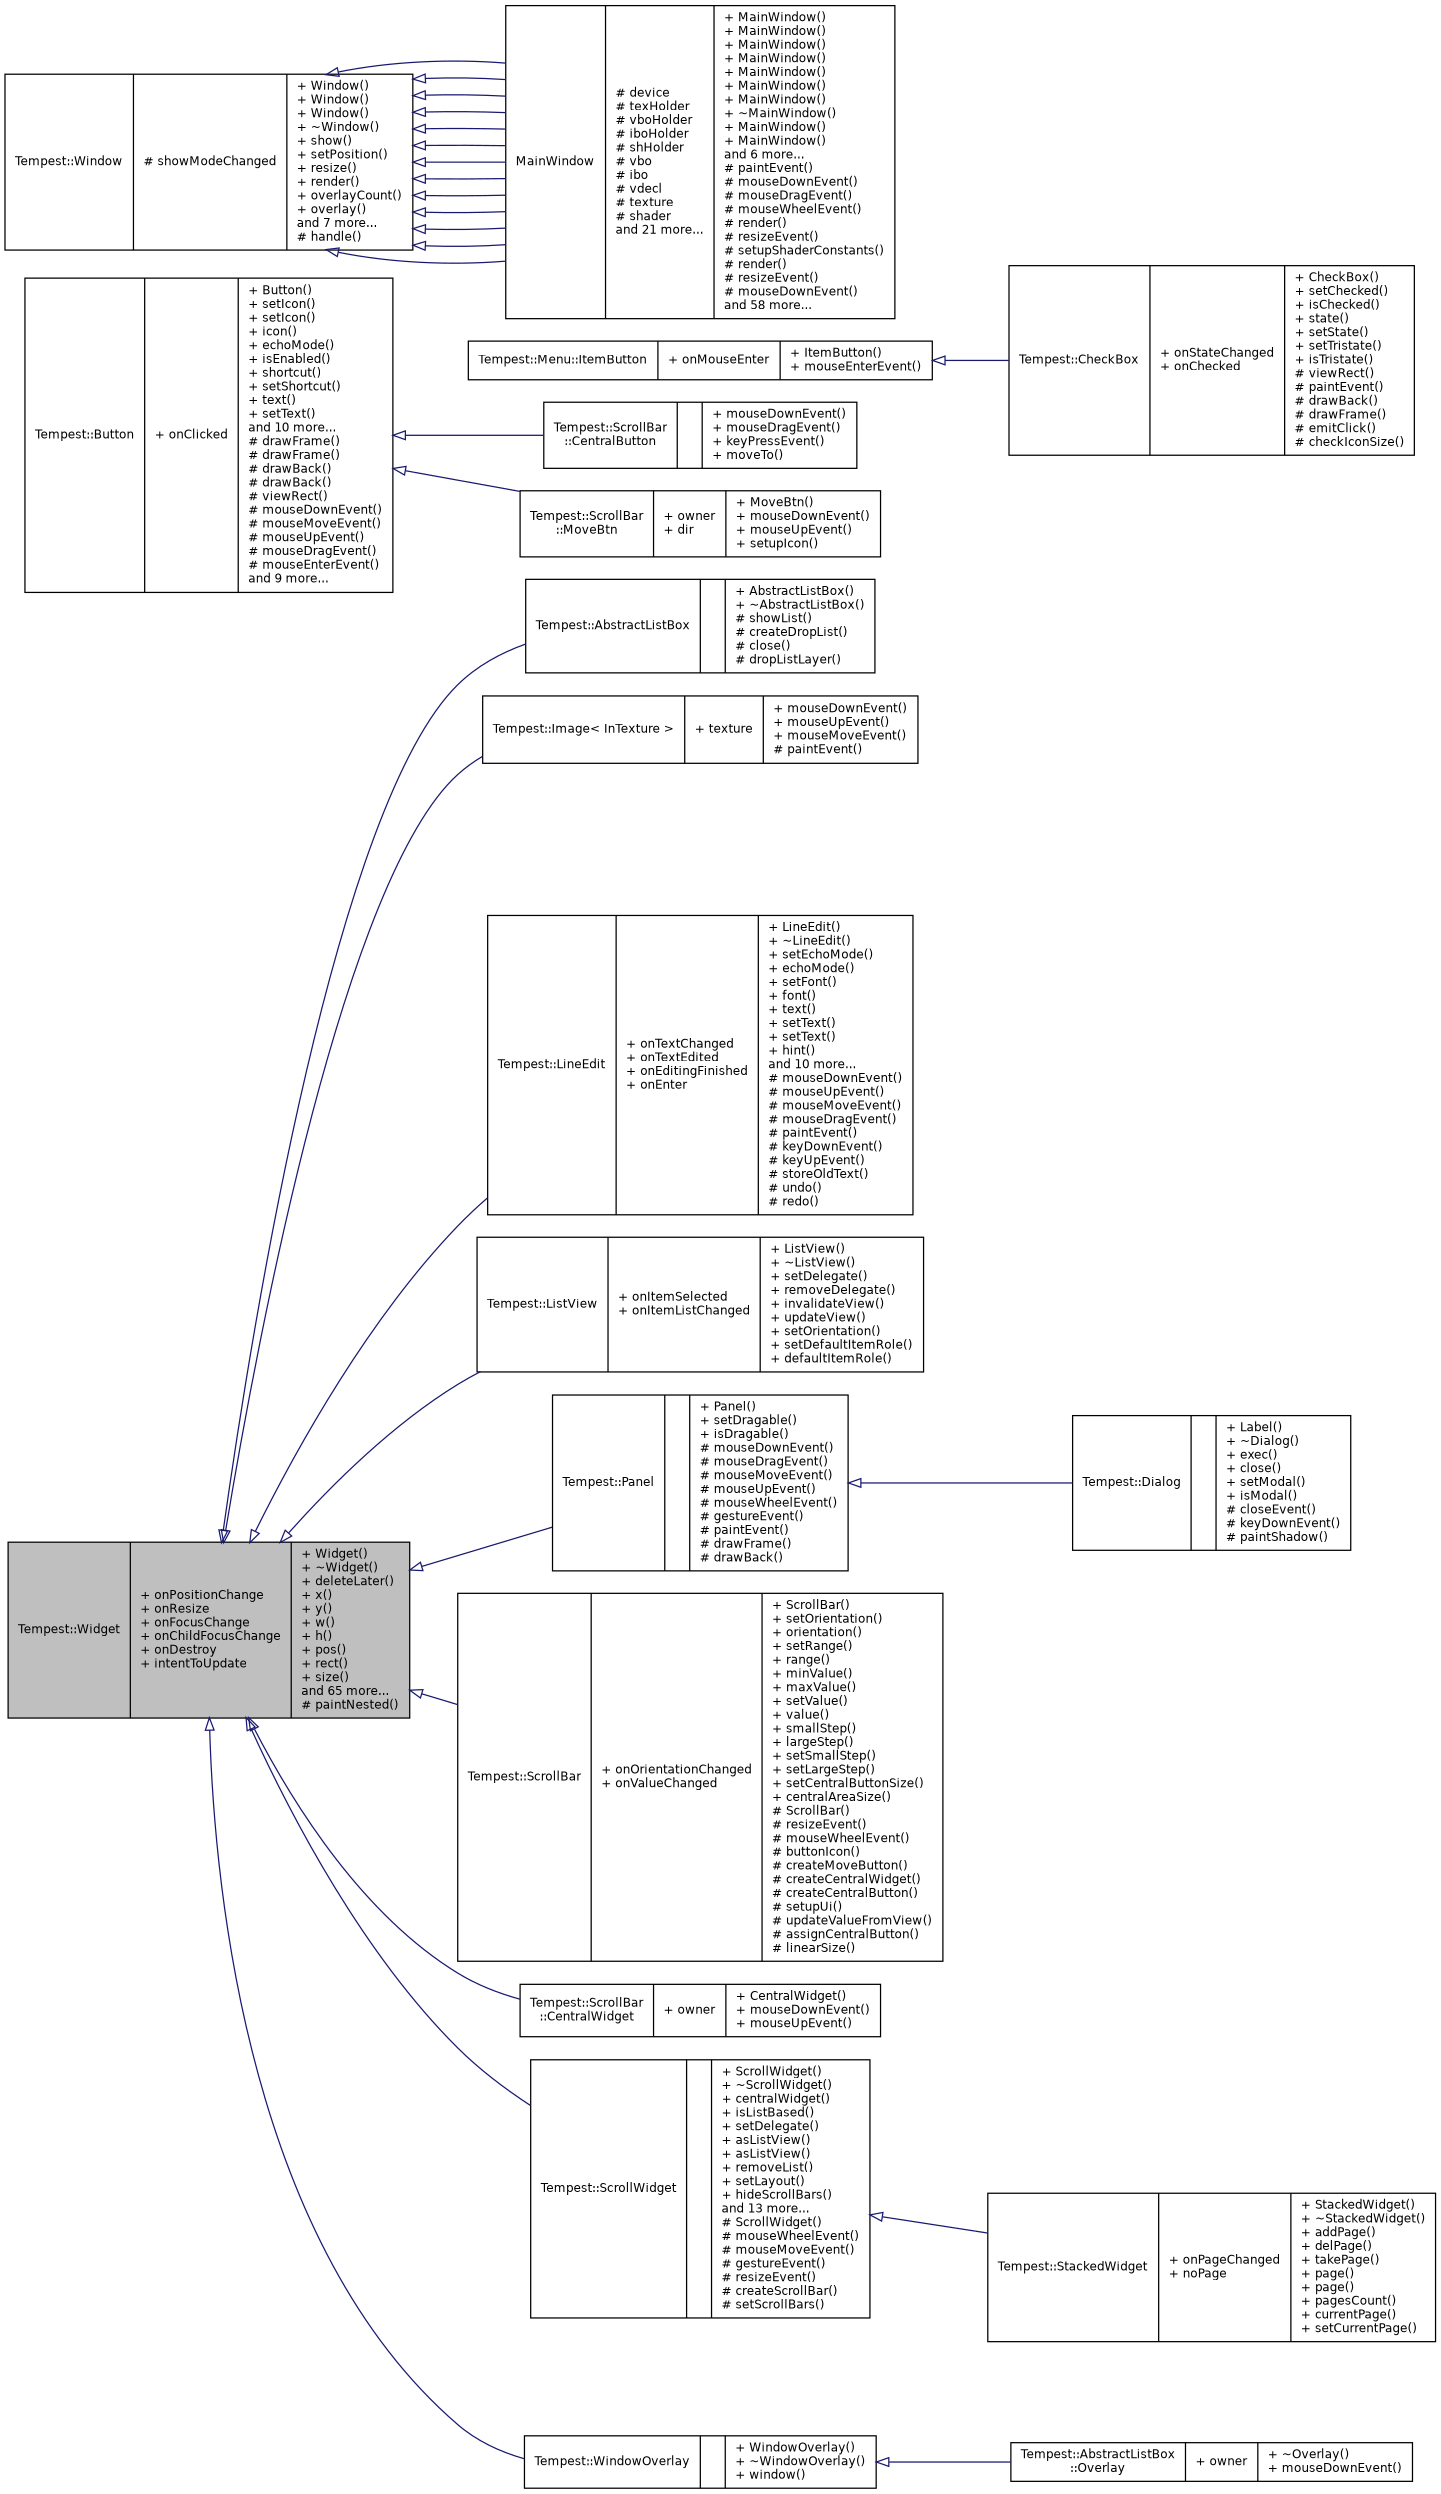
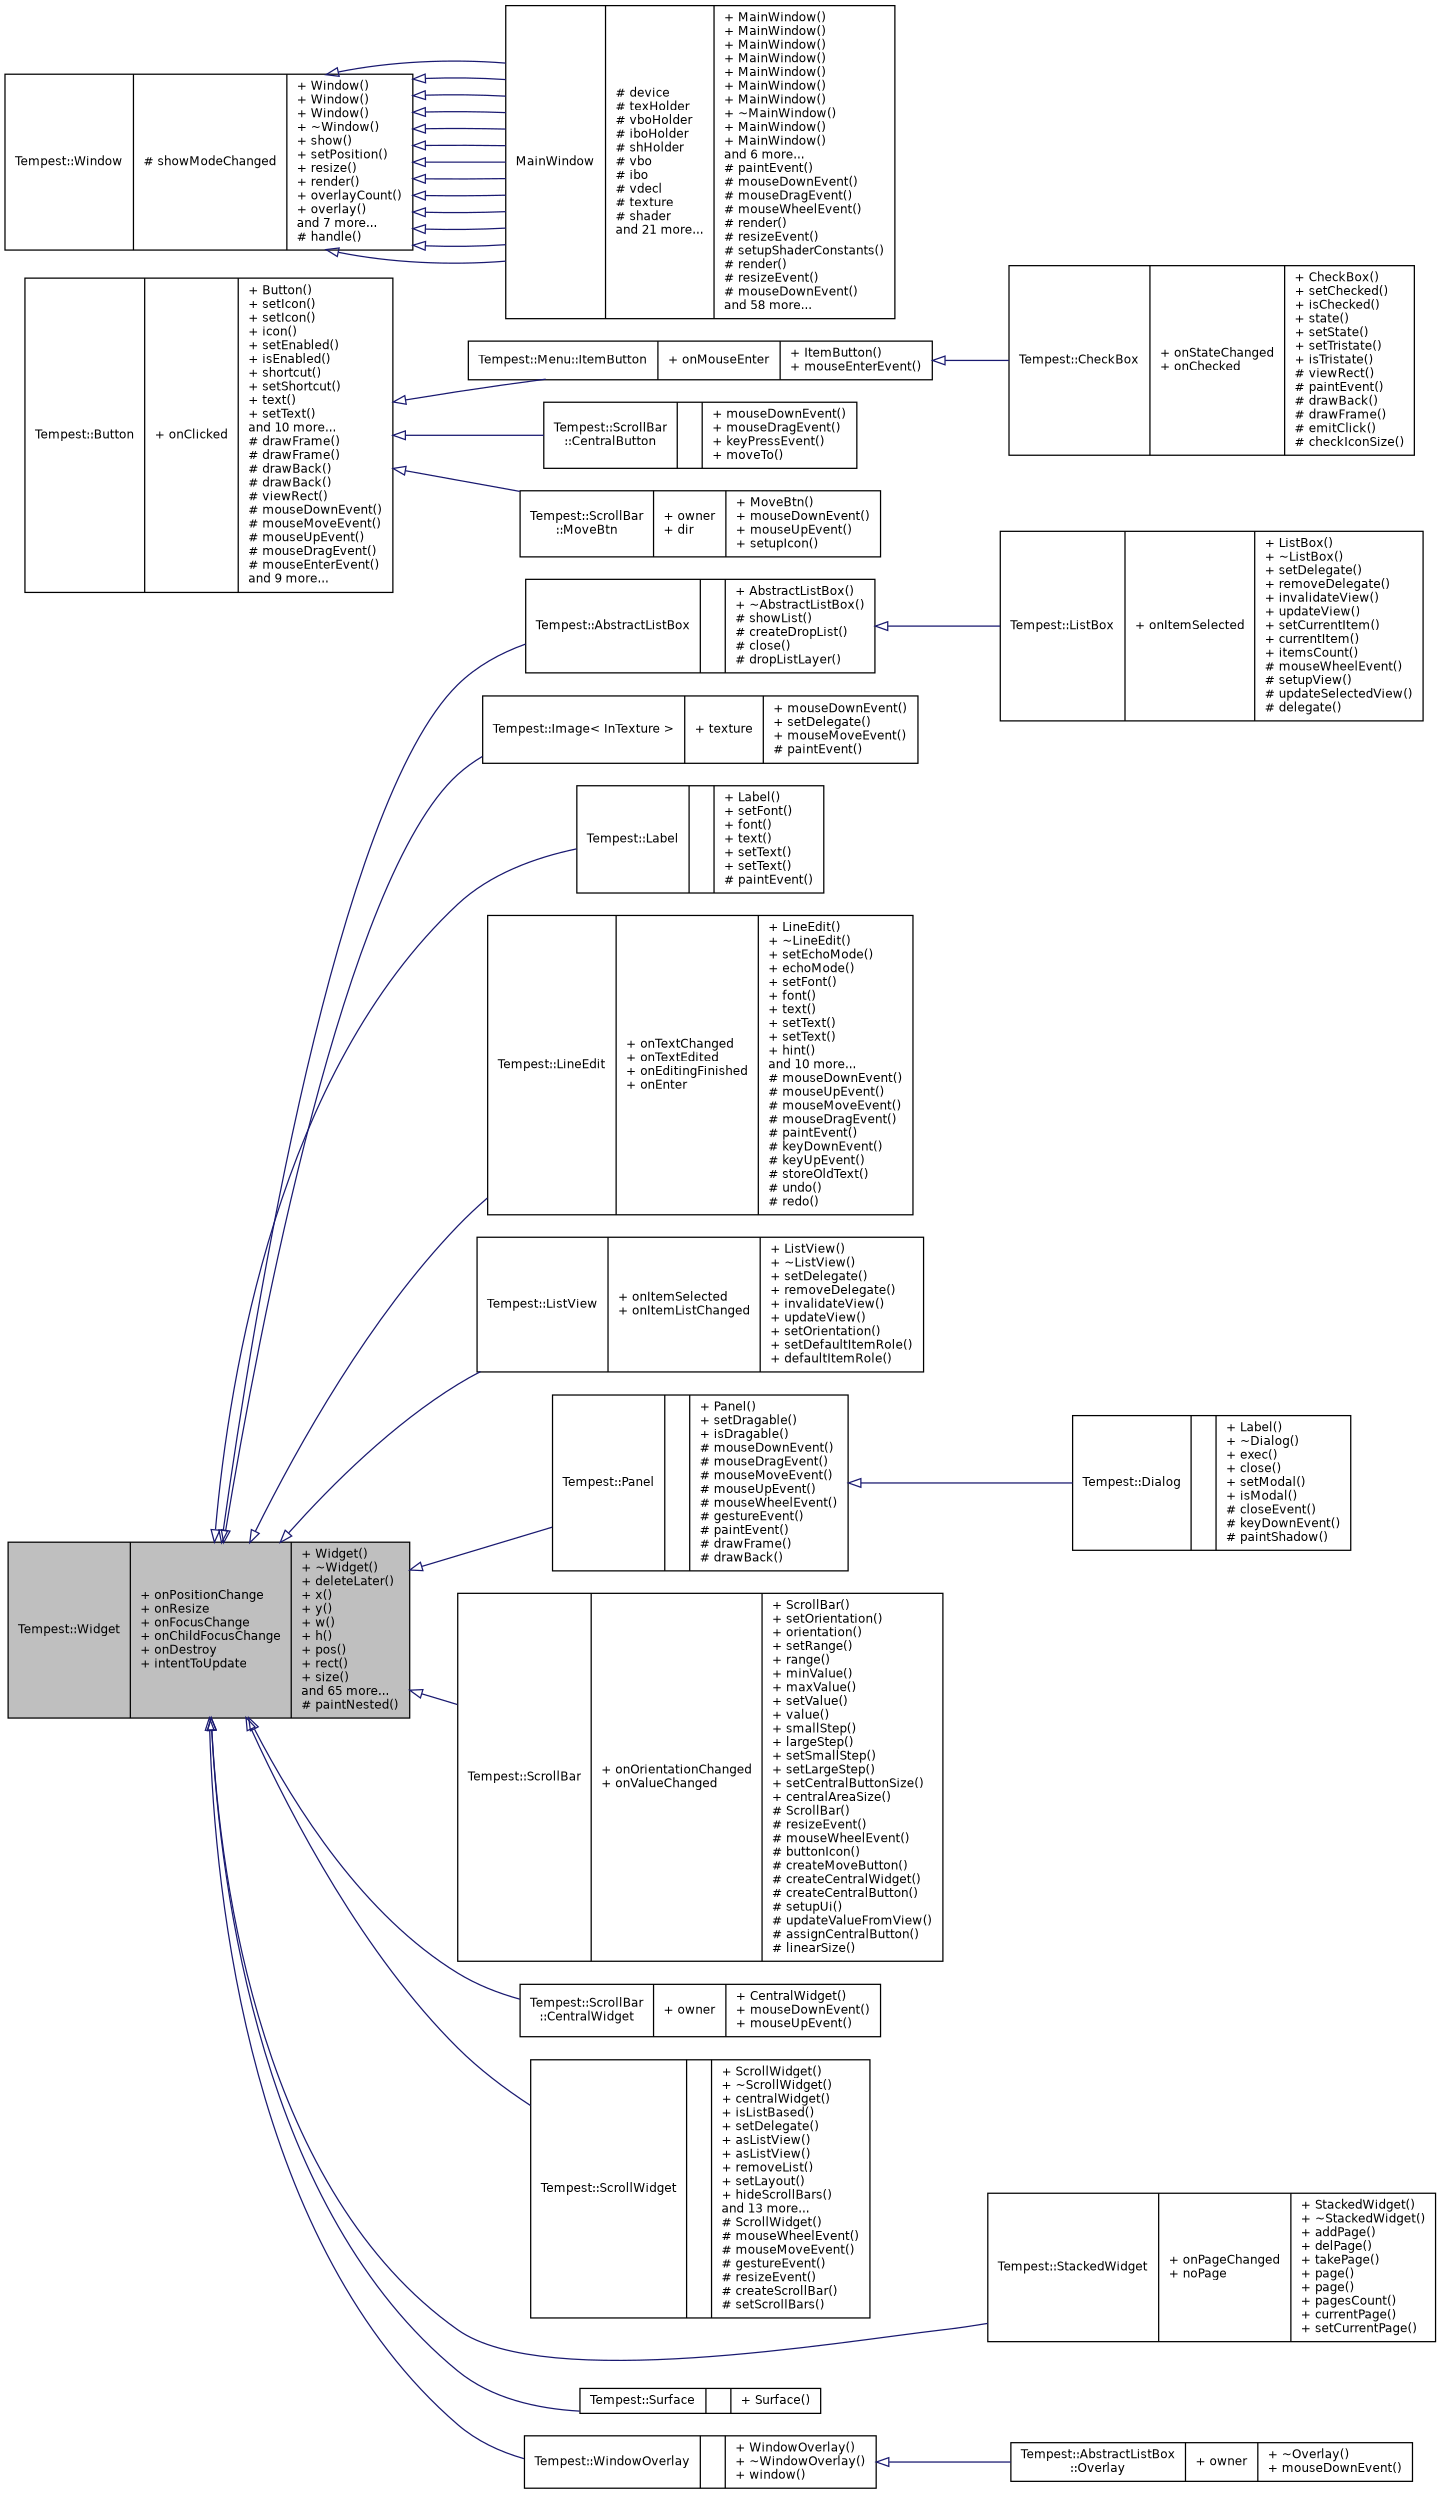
(292, 345) -> (294, 345)
none -> (476, 389)
none -> (1212, 626)
(832, 722) -> (823, 722)
none -> (700, 839)
(935, 2225) -> (408, 2286)
none -> (700, 2401)
